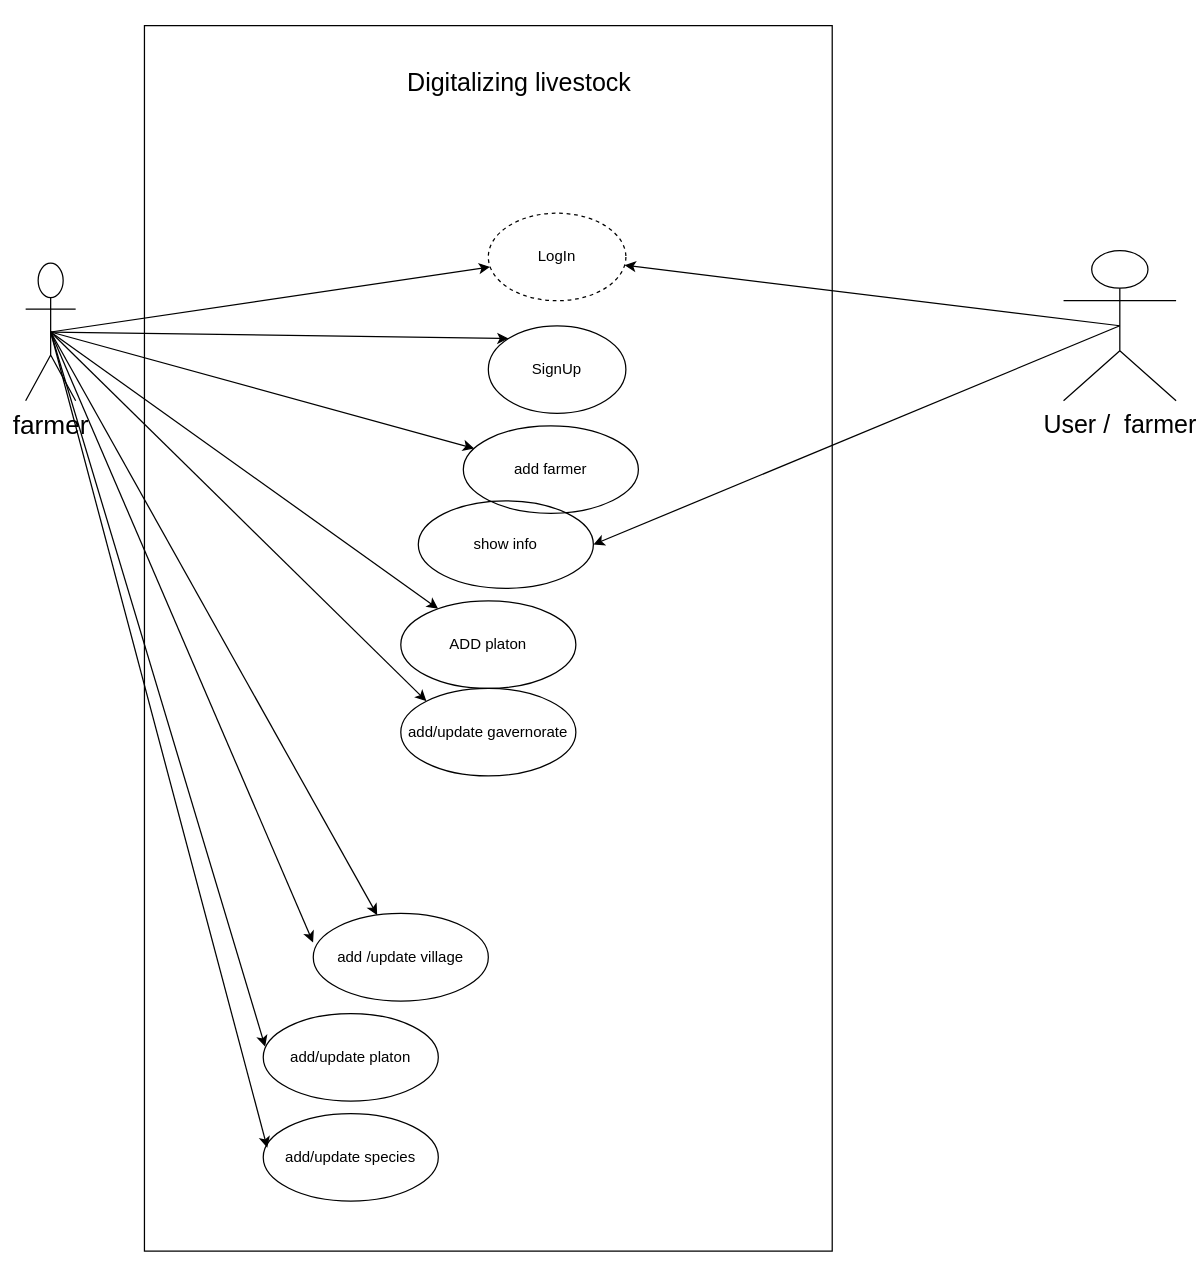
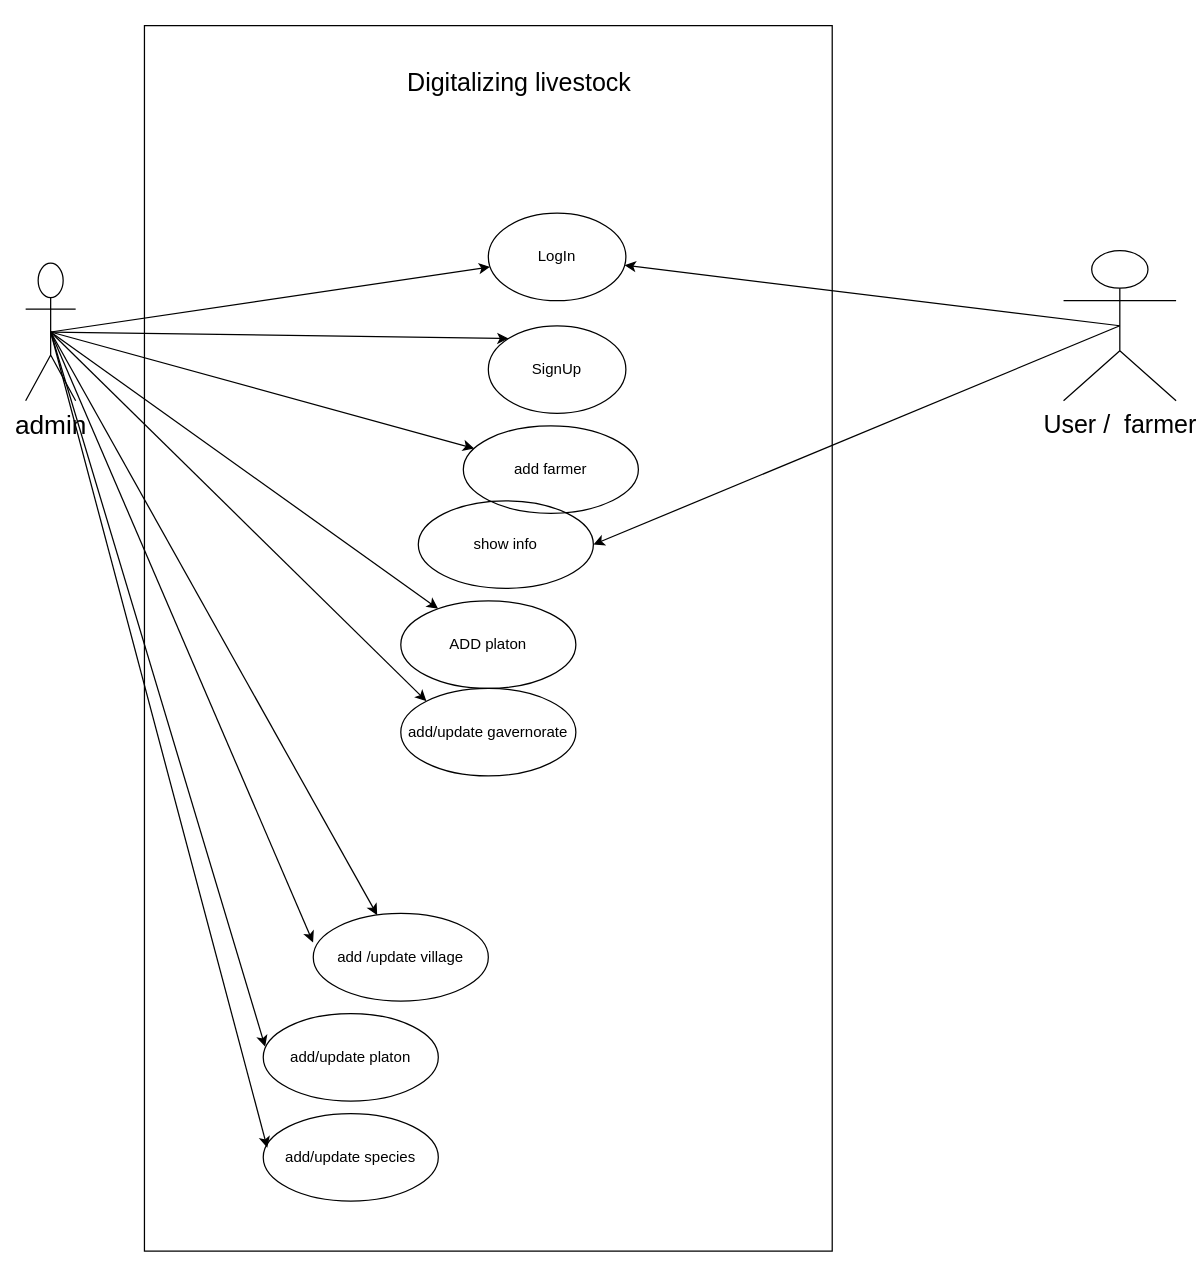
(557, 257) -> (557, 257)
(51, 418) -> (51, 418)
